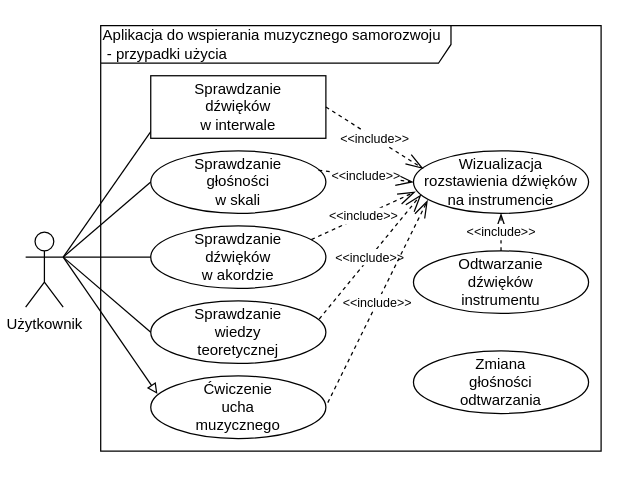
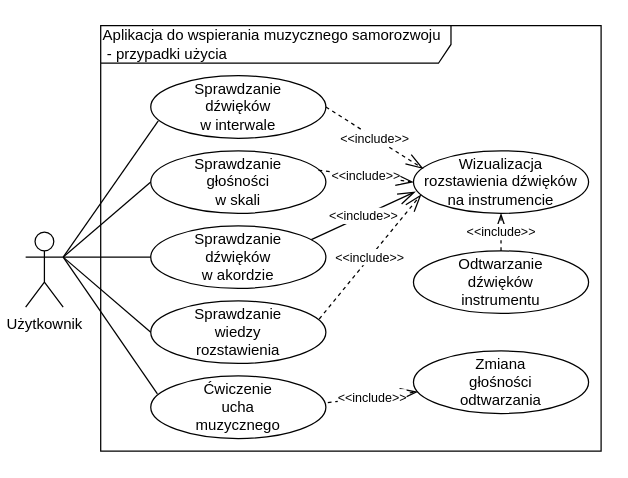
(238, 107) -> (238, 107)
(329, 231) -> (329, 231)
(377, 302) -> (371, 397)
(238, 332) -> (238, 332)
(150, 384) -> (153, 387)
